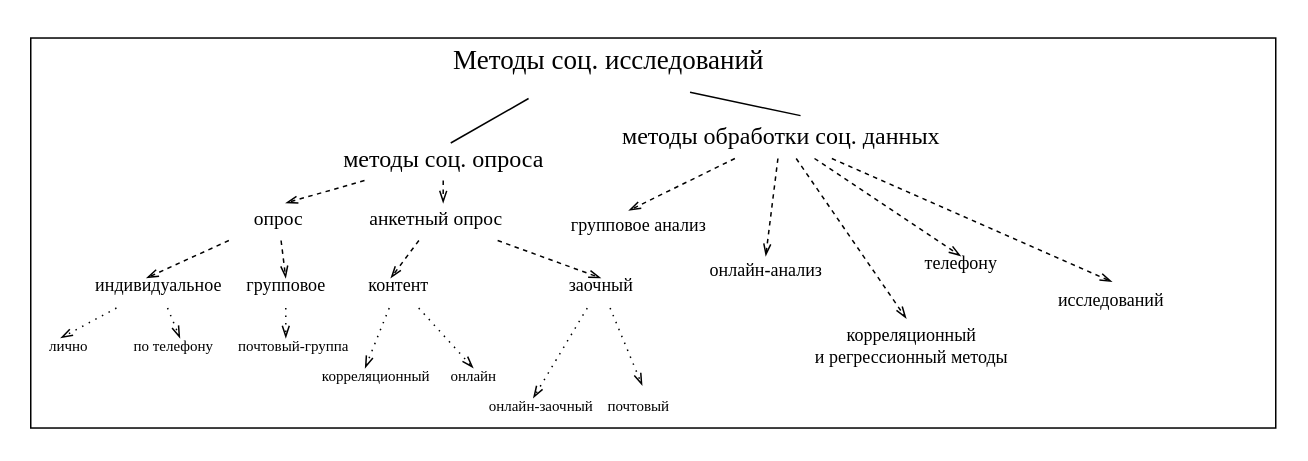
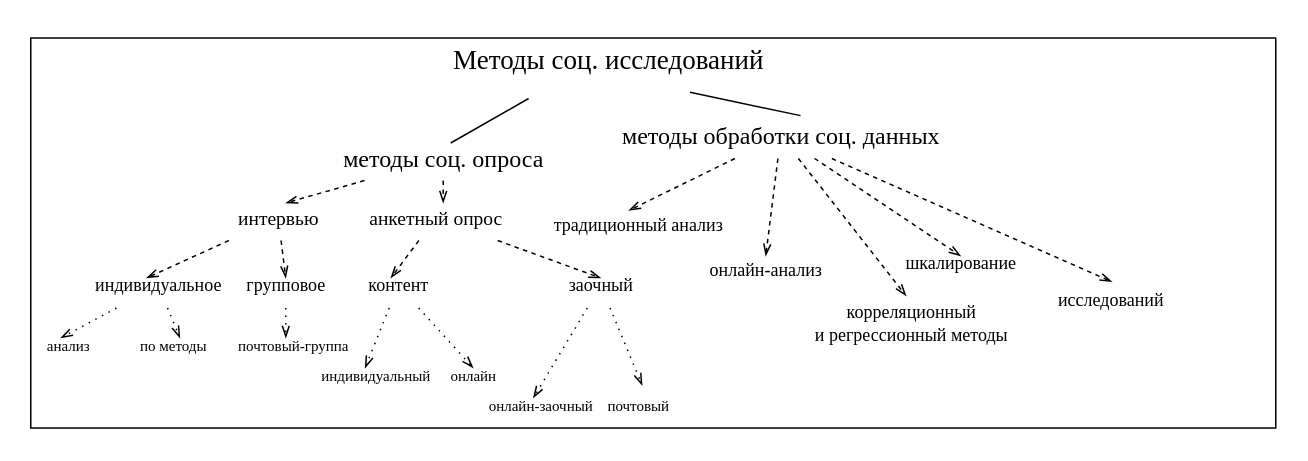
(279, 218) -> (279, 218)
(639, 226) -> (639, 226)
(962, 263) -> (962, 263)
(911, 345) -> (911, 323)
(69, 346) -> (69, 346)
(174, 346) -> (174, 346)
(377, 376) -> (377, 376)
